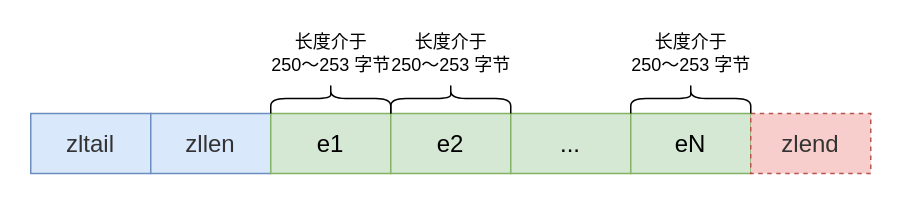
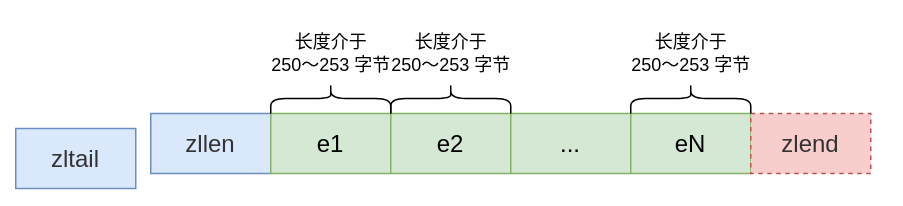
(91, 143) -> (76, 158)
